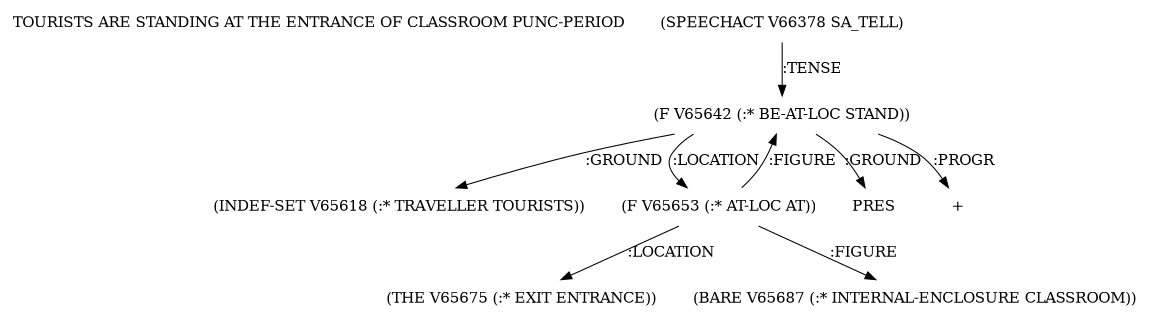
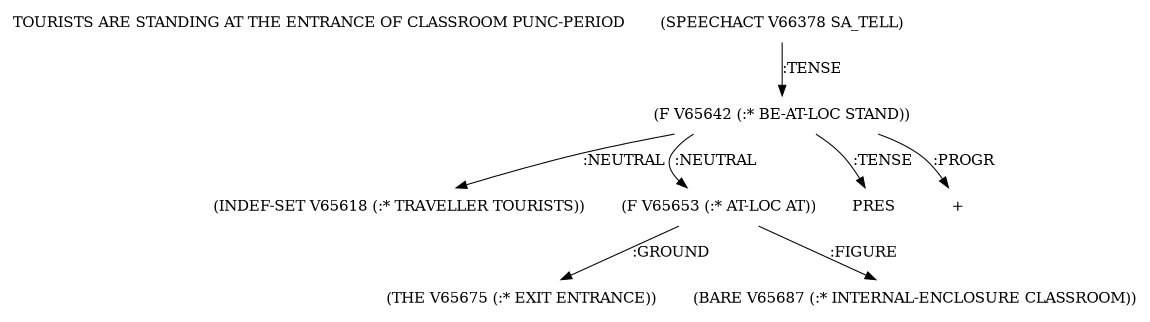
(624, 161) -> (624, 161)
(716, 161) -> (716, 161)
(883, 161) -> (883, 161)
(760, 168) -> none
(671, 253) -> (671, 253)
